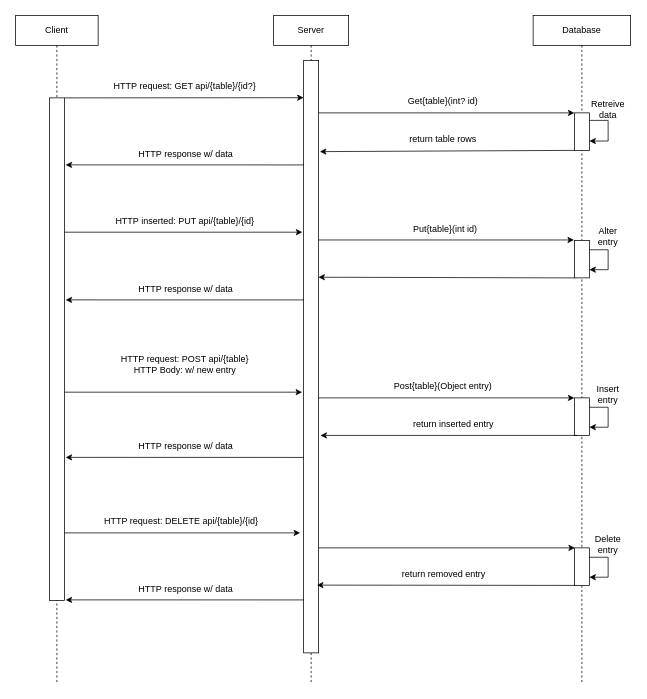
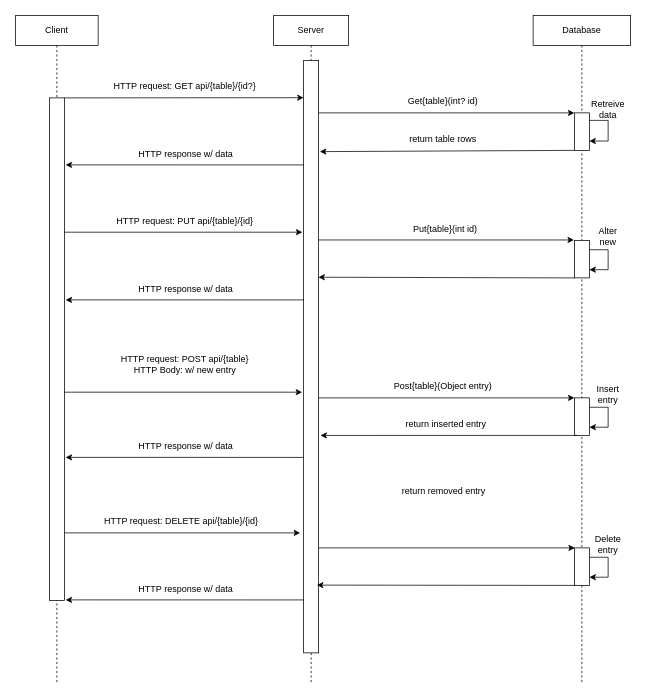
(185, 222) -> (185, 222)
(608, 237) -> (608, 237)
(453, 424) -> (446, 424)
(444, 574) -> (444, 492)
